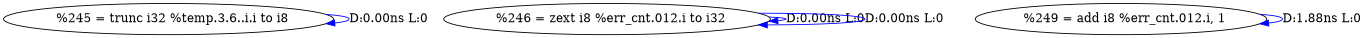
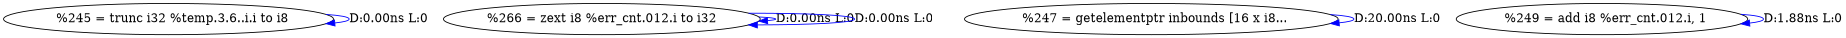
(607, 19) -> (602, 19)
none -> (1151, 19)
